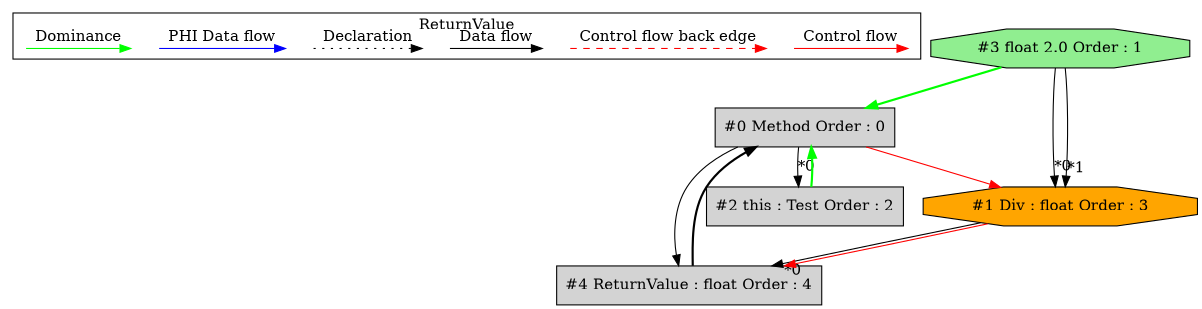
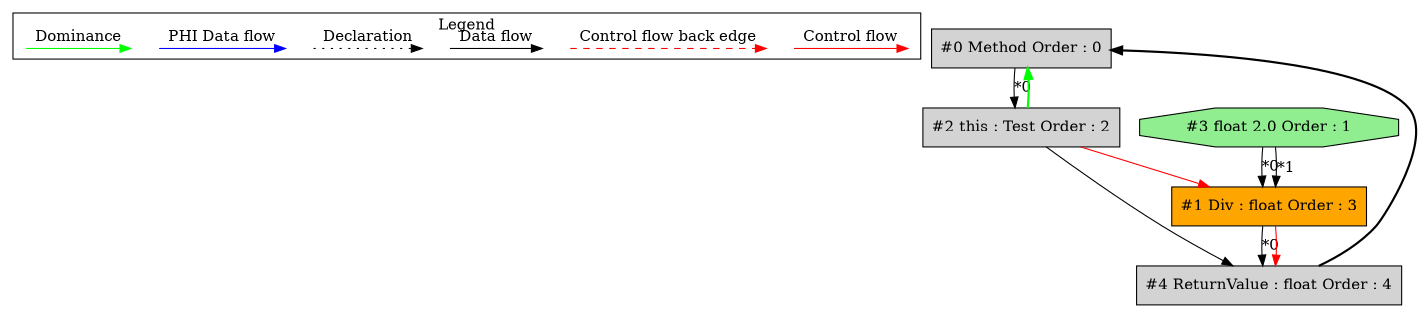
(467, 25) -> (467, 25)
(939, 86) -> none
(928, 166) -> (1140, 165)
(686, 189) -> (1133, 207)
(1060, 206) -> (1269, 206)
